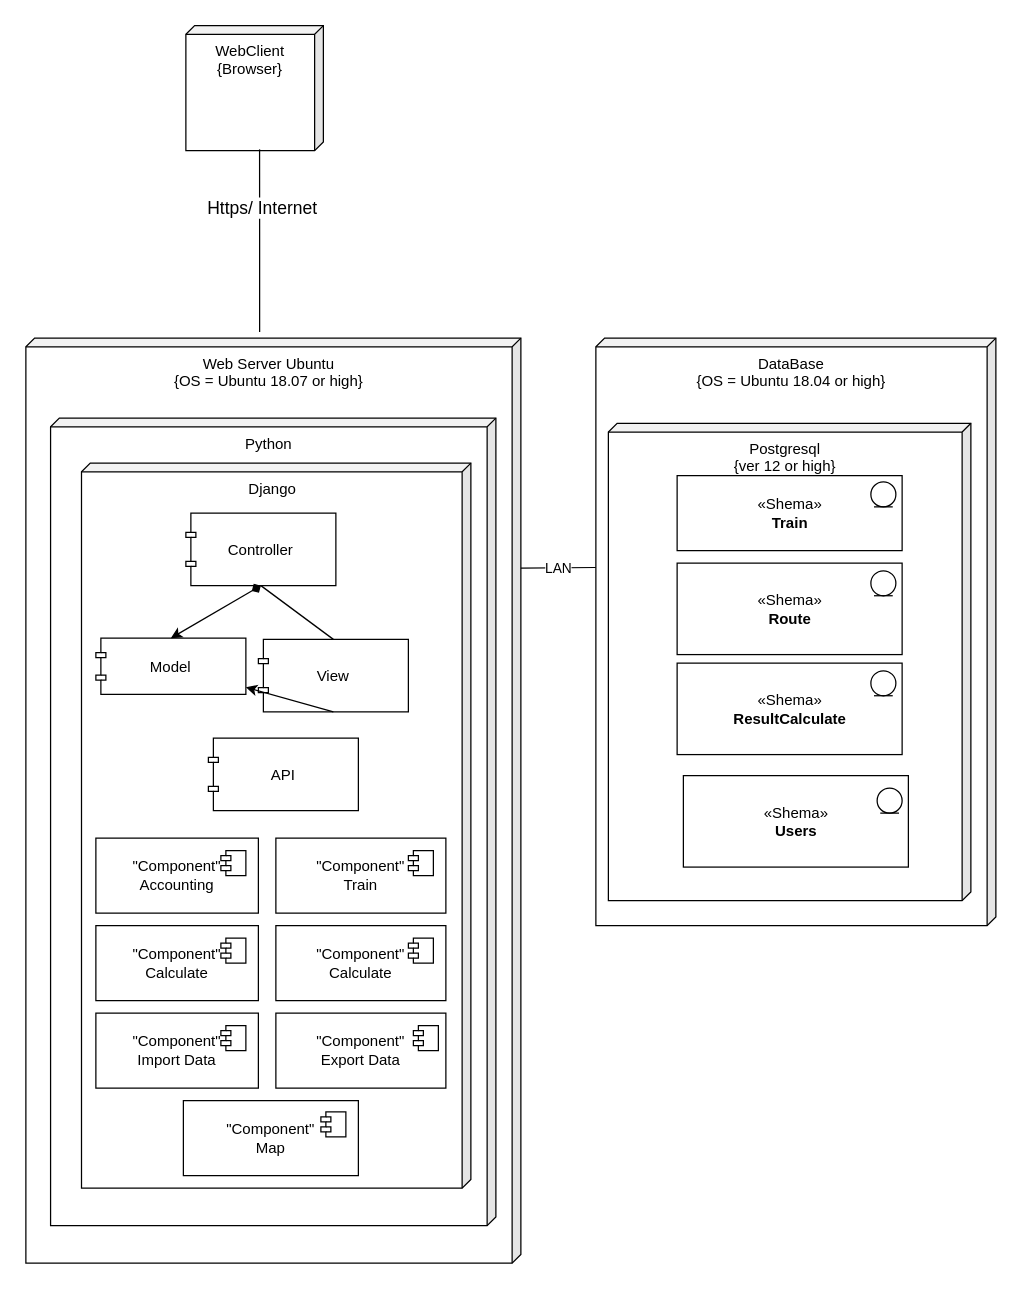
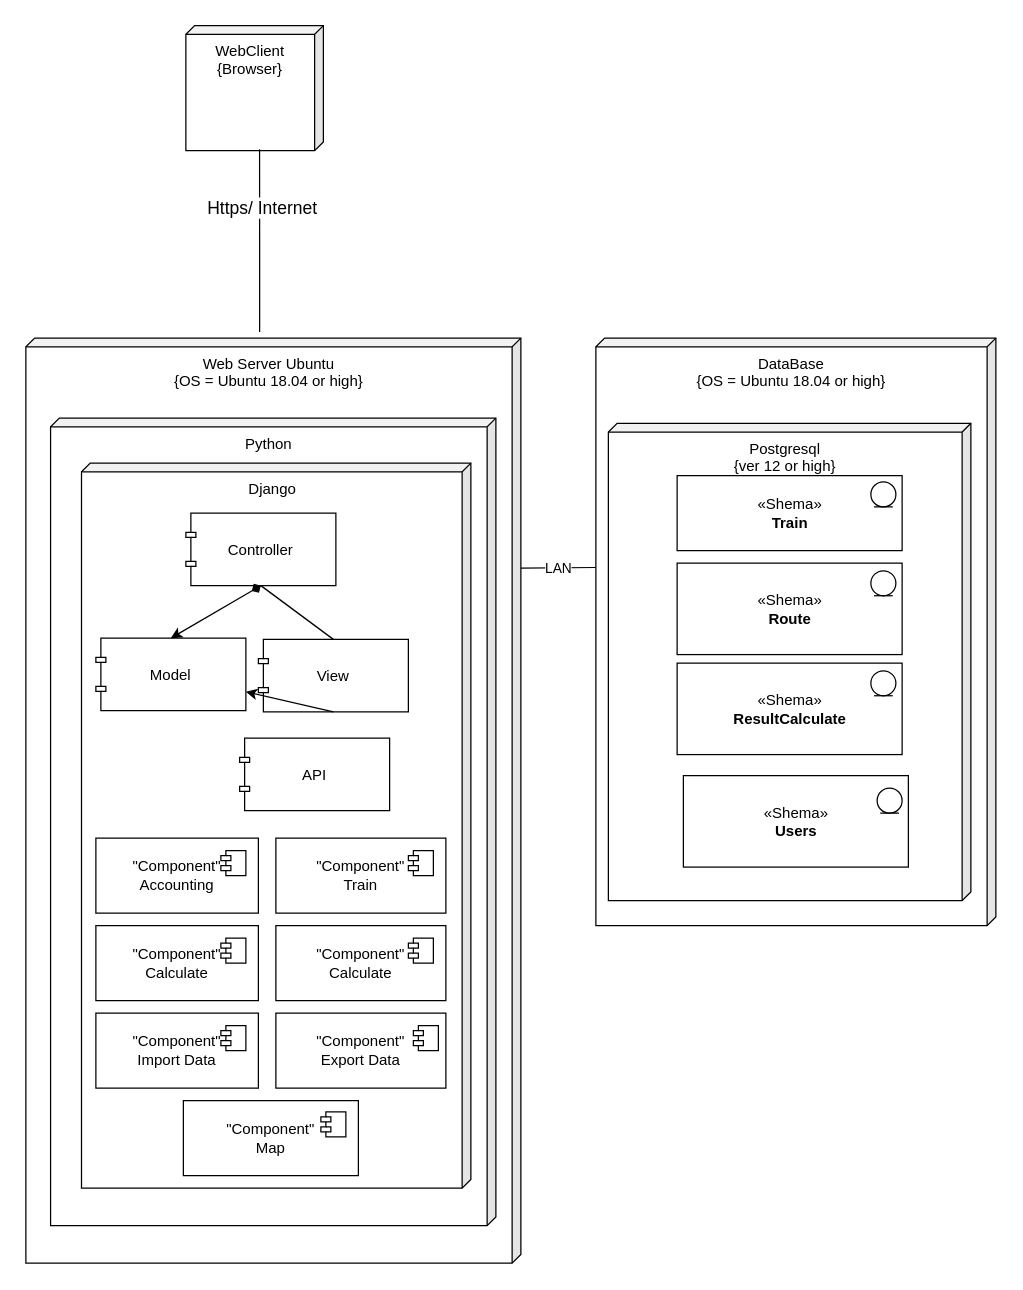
(269, 374) -> (269, 374)
(171, 666) -> (171, 674)
(283, 774) -> (314, 774)
